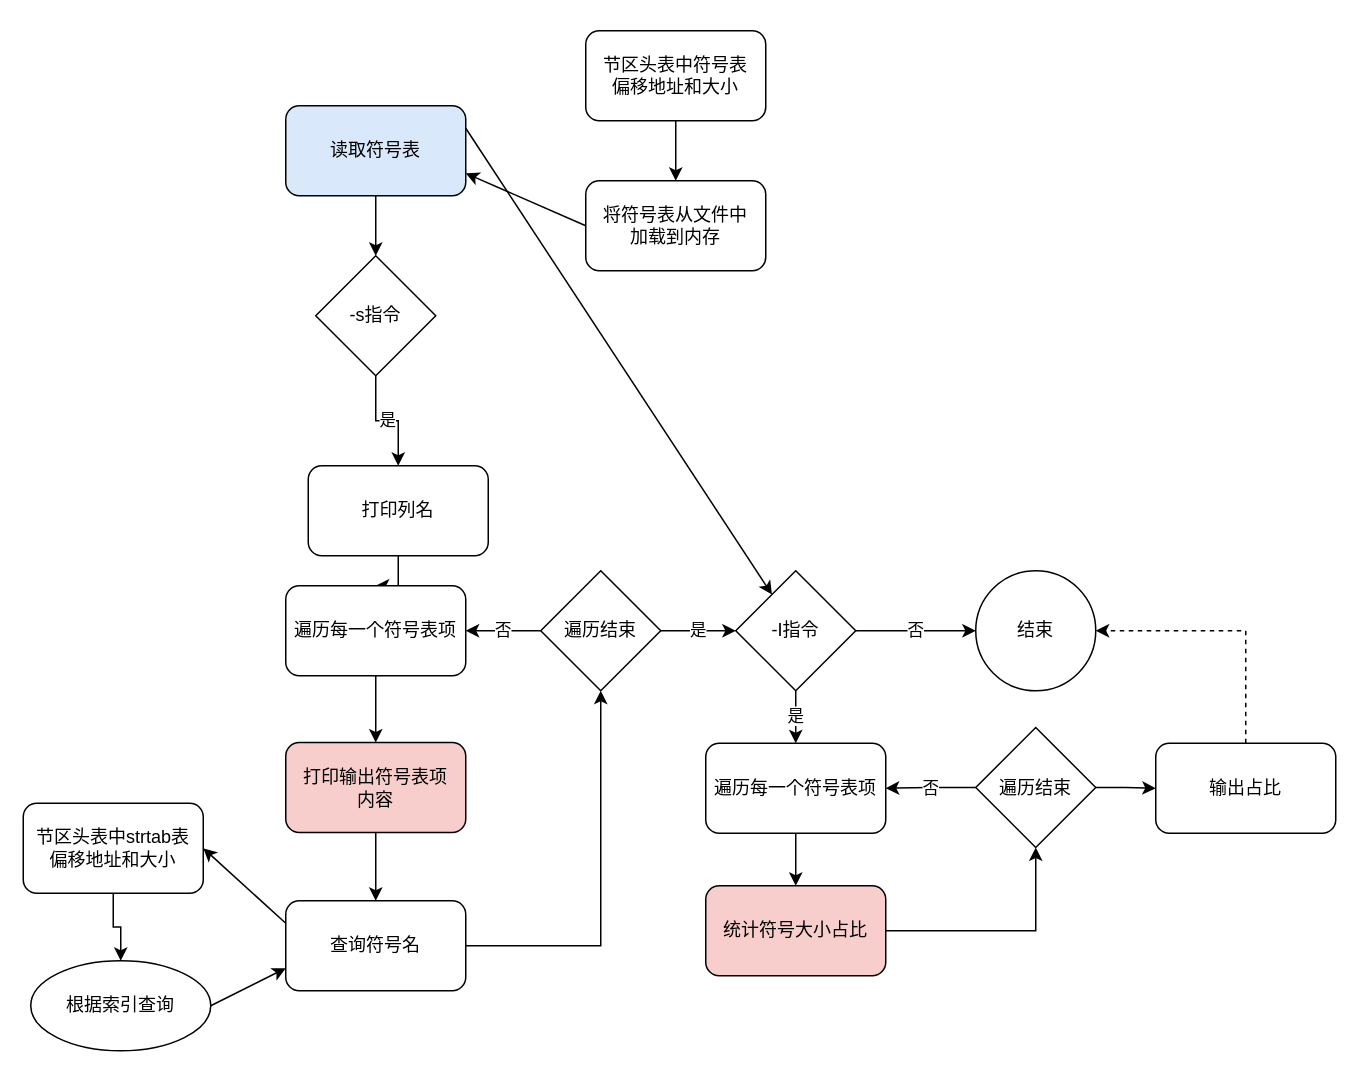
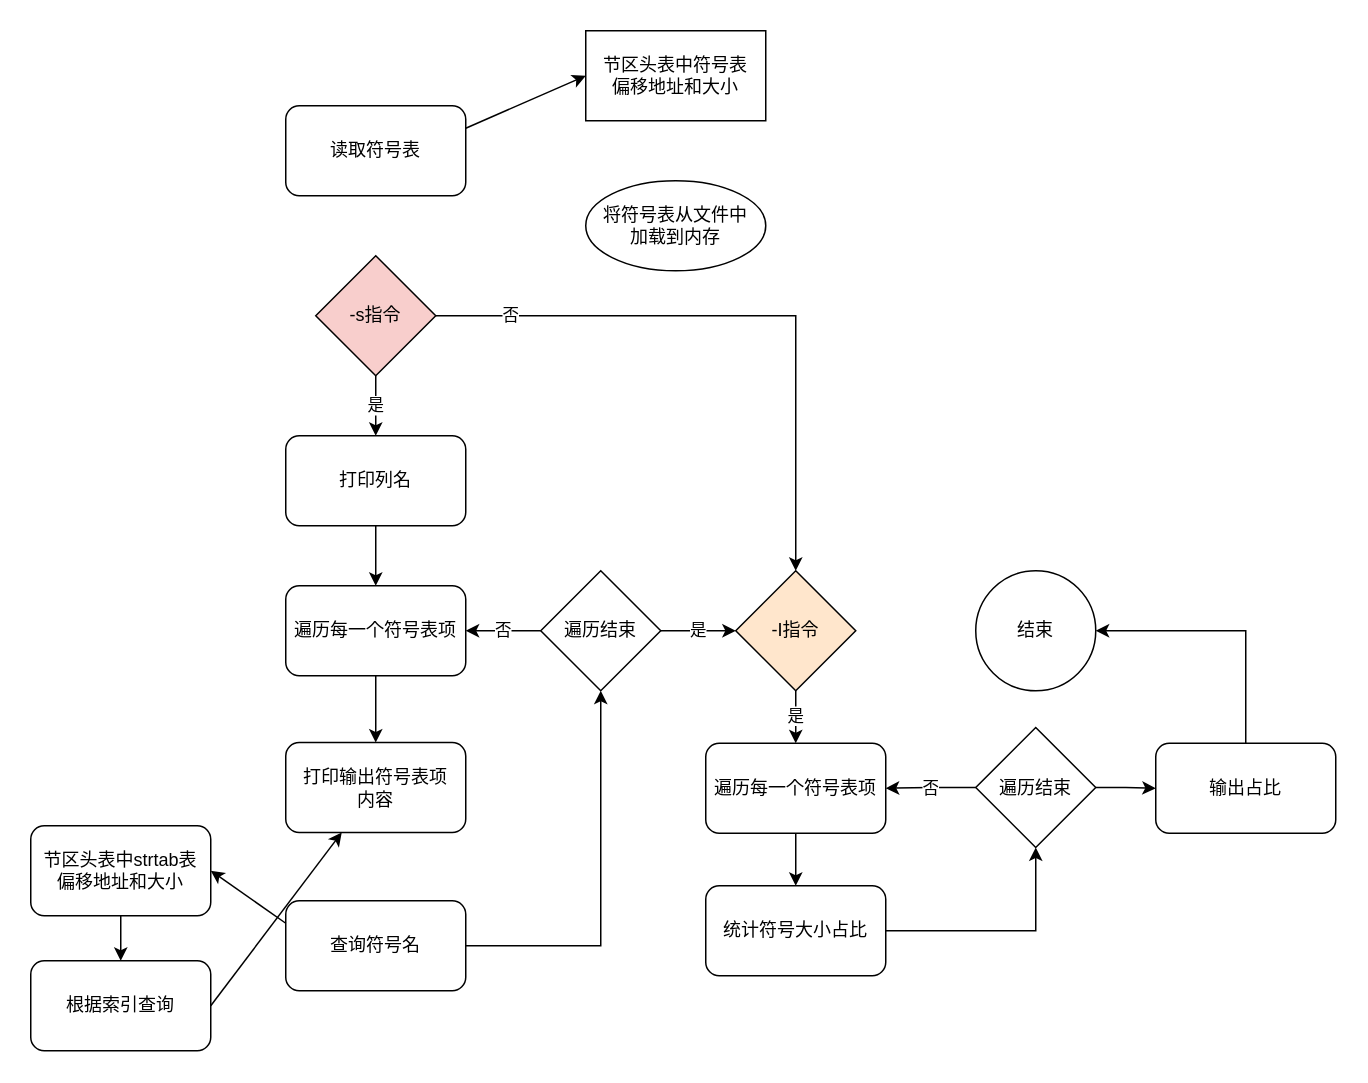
(676, 76) -> (676, 76)
(676, 146) -> none
(376, 151) -> (376, 151)
(549, 210) -> none
(376, 221) -> none
(676, 226) -> (676, 226)
(376, 316) -> (376, 316)
none -> (738, 316)
(616, 357) -> (521, 104)
(398, 511) -> (376, 481)
(796, 631) -> (796, 631)
(911, 631) -> none
(1231, 631) -> (1231, 631)
(376, 788) -> (376, 788)
(113, 848) -> (121, 871)
(376, 862) -> none
(796, 931) -> (796, 931)
(244, 989) -> (273, 923)
(121, 1006) -> (121, 1006)
